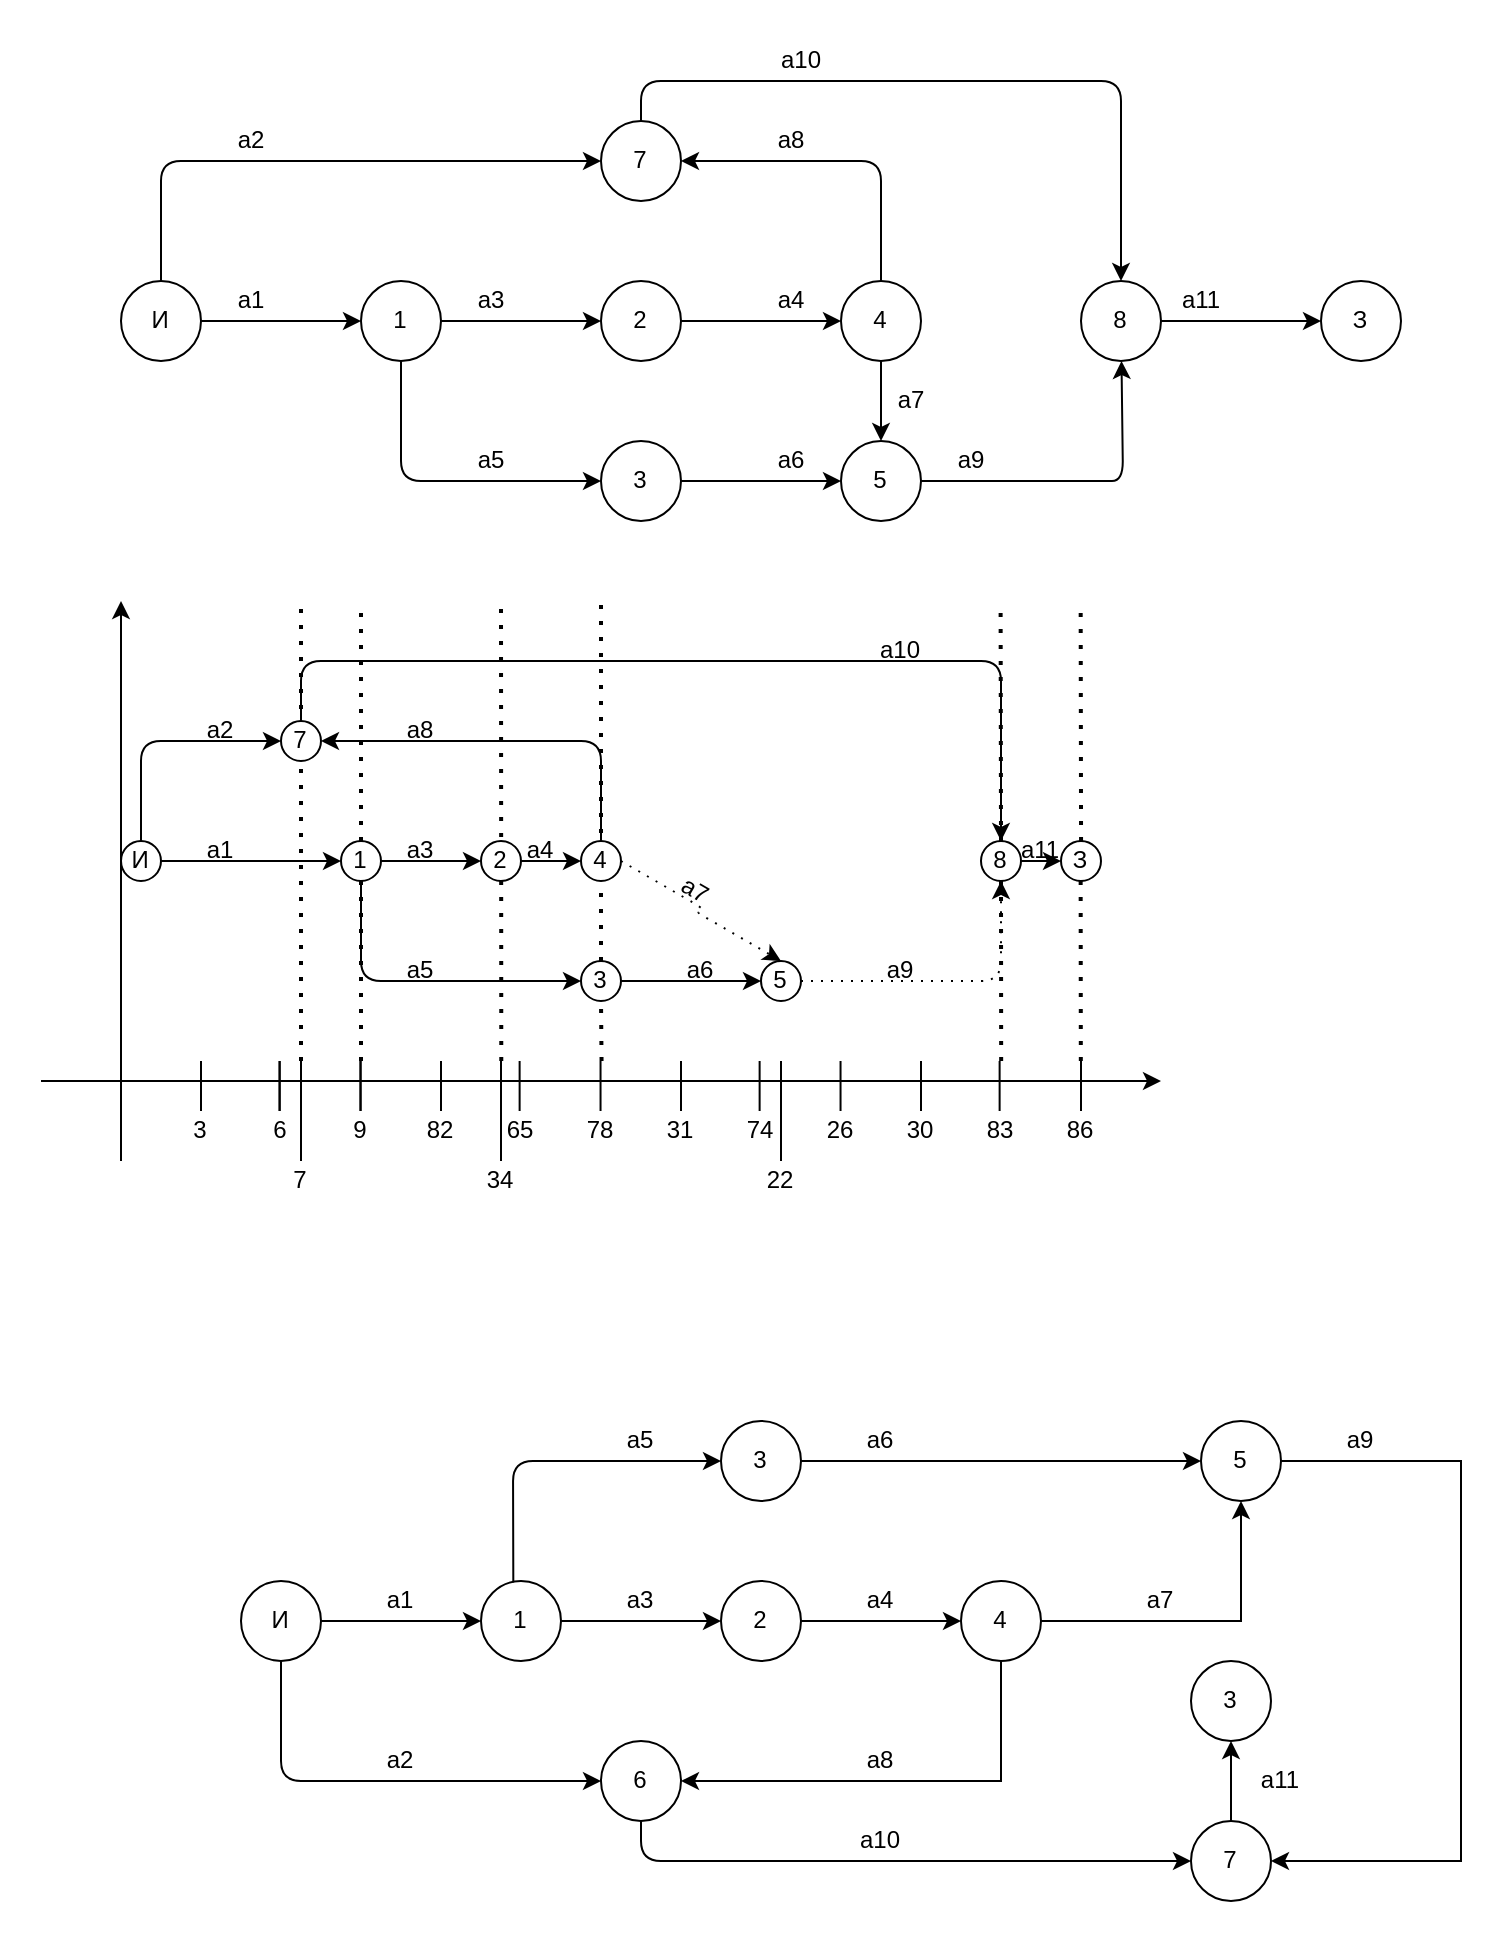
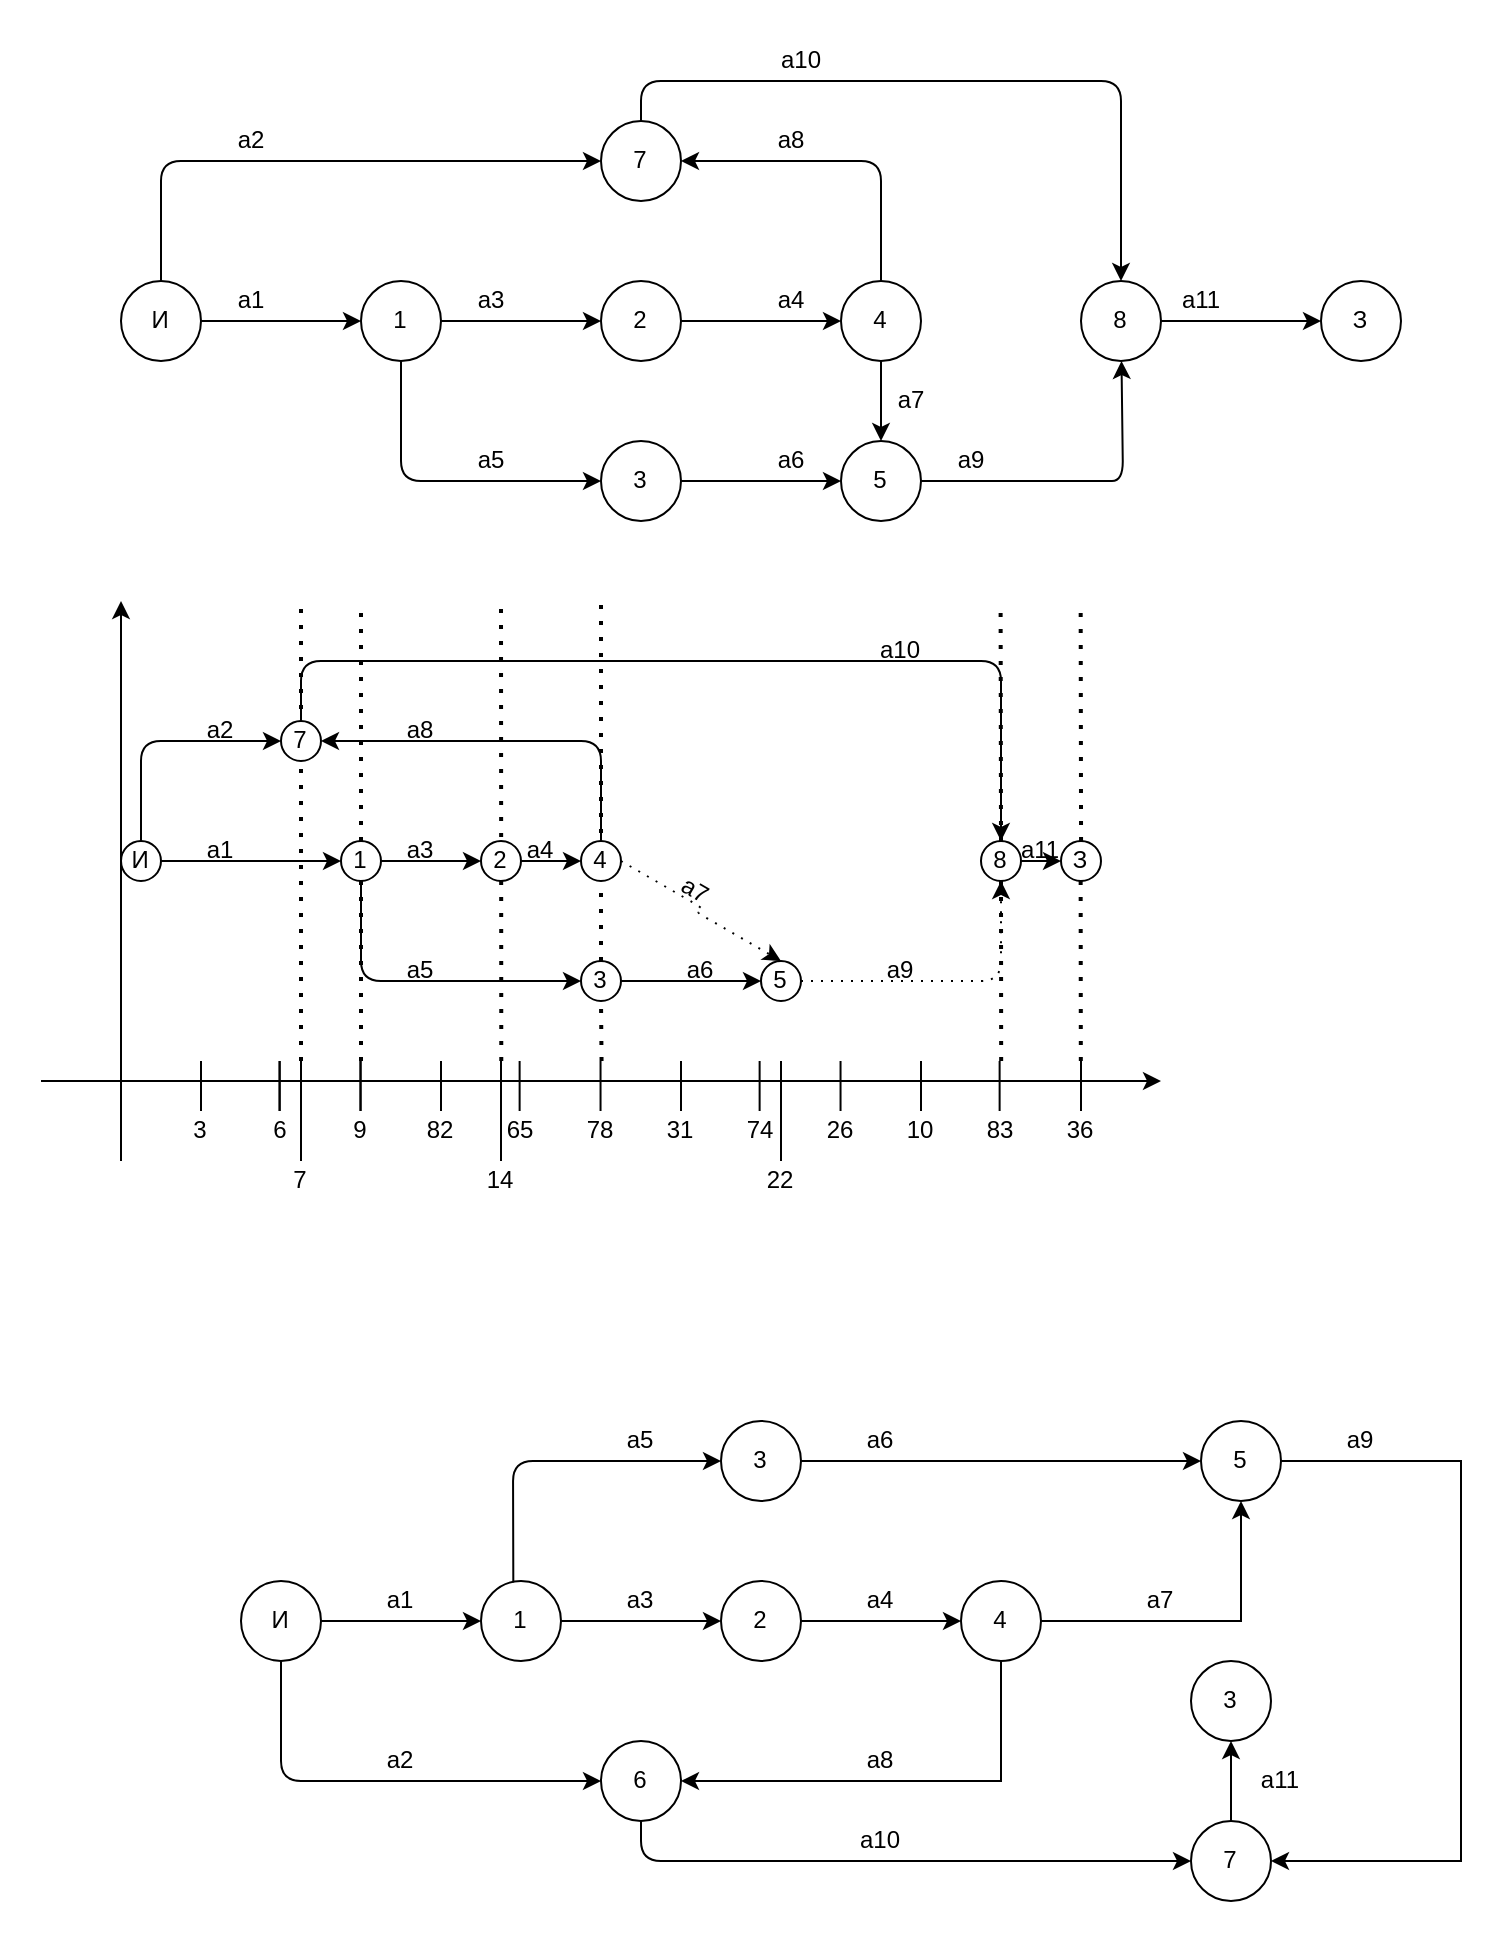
(921, 1131) -> (921, 1131)
(1081, 1131) -> (1081, 1131)
(501, 1181) -> (501, 1181)
